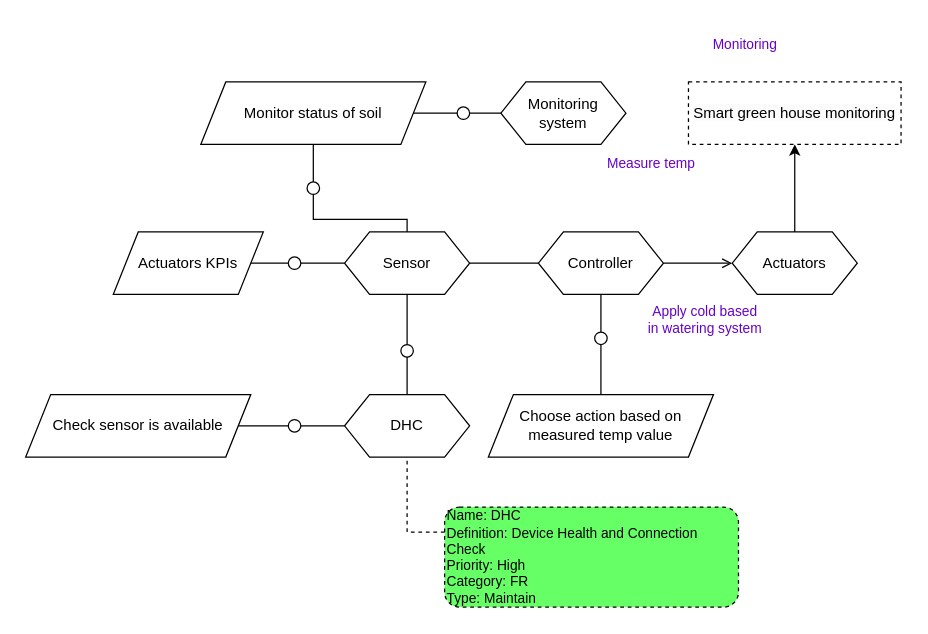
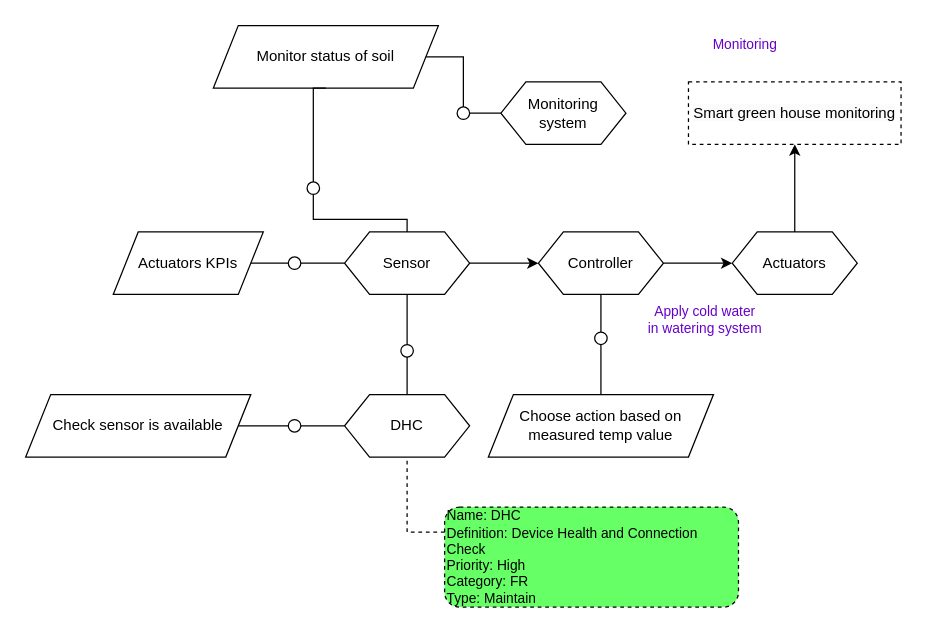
(313, 113) -> (326, 57)
(651, 163) -> none
(532, 263) -> (528, 263)
(724, 263) -> (722, 263)
(705, 319) -> (705, 319)
